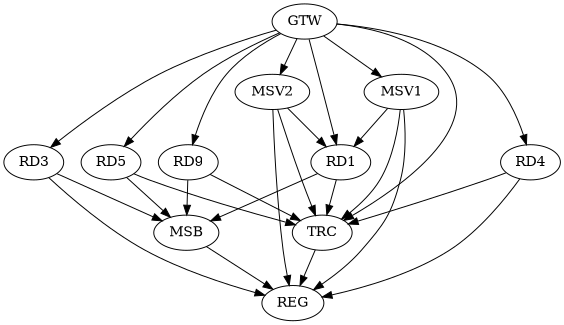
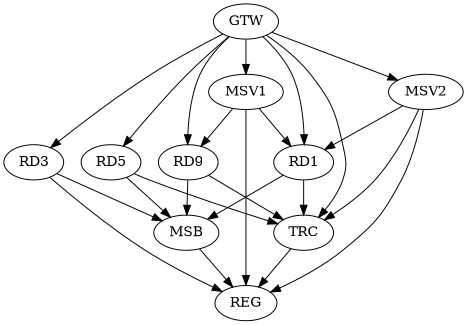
(530, 162) -> none
(386, 167) -> (220, 124)
